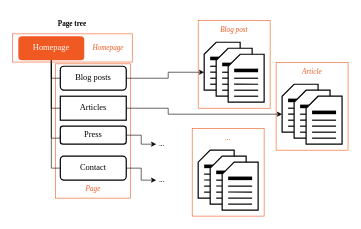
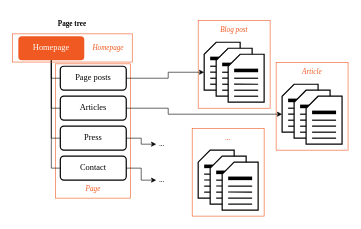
(93, 78) -> (93, 78)
(93, 108) -> (93, 108)
(93, 135) -> (93, 138)
